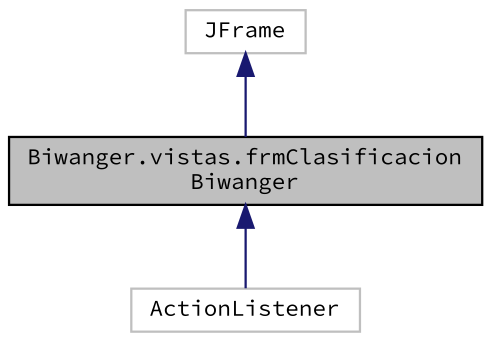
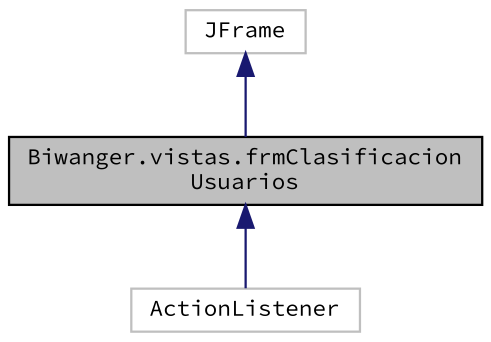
(246, 171) -> (246, 171)
